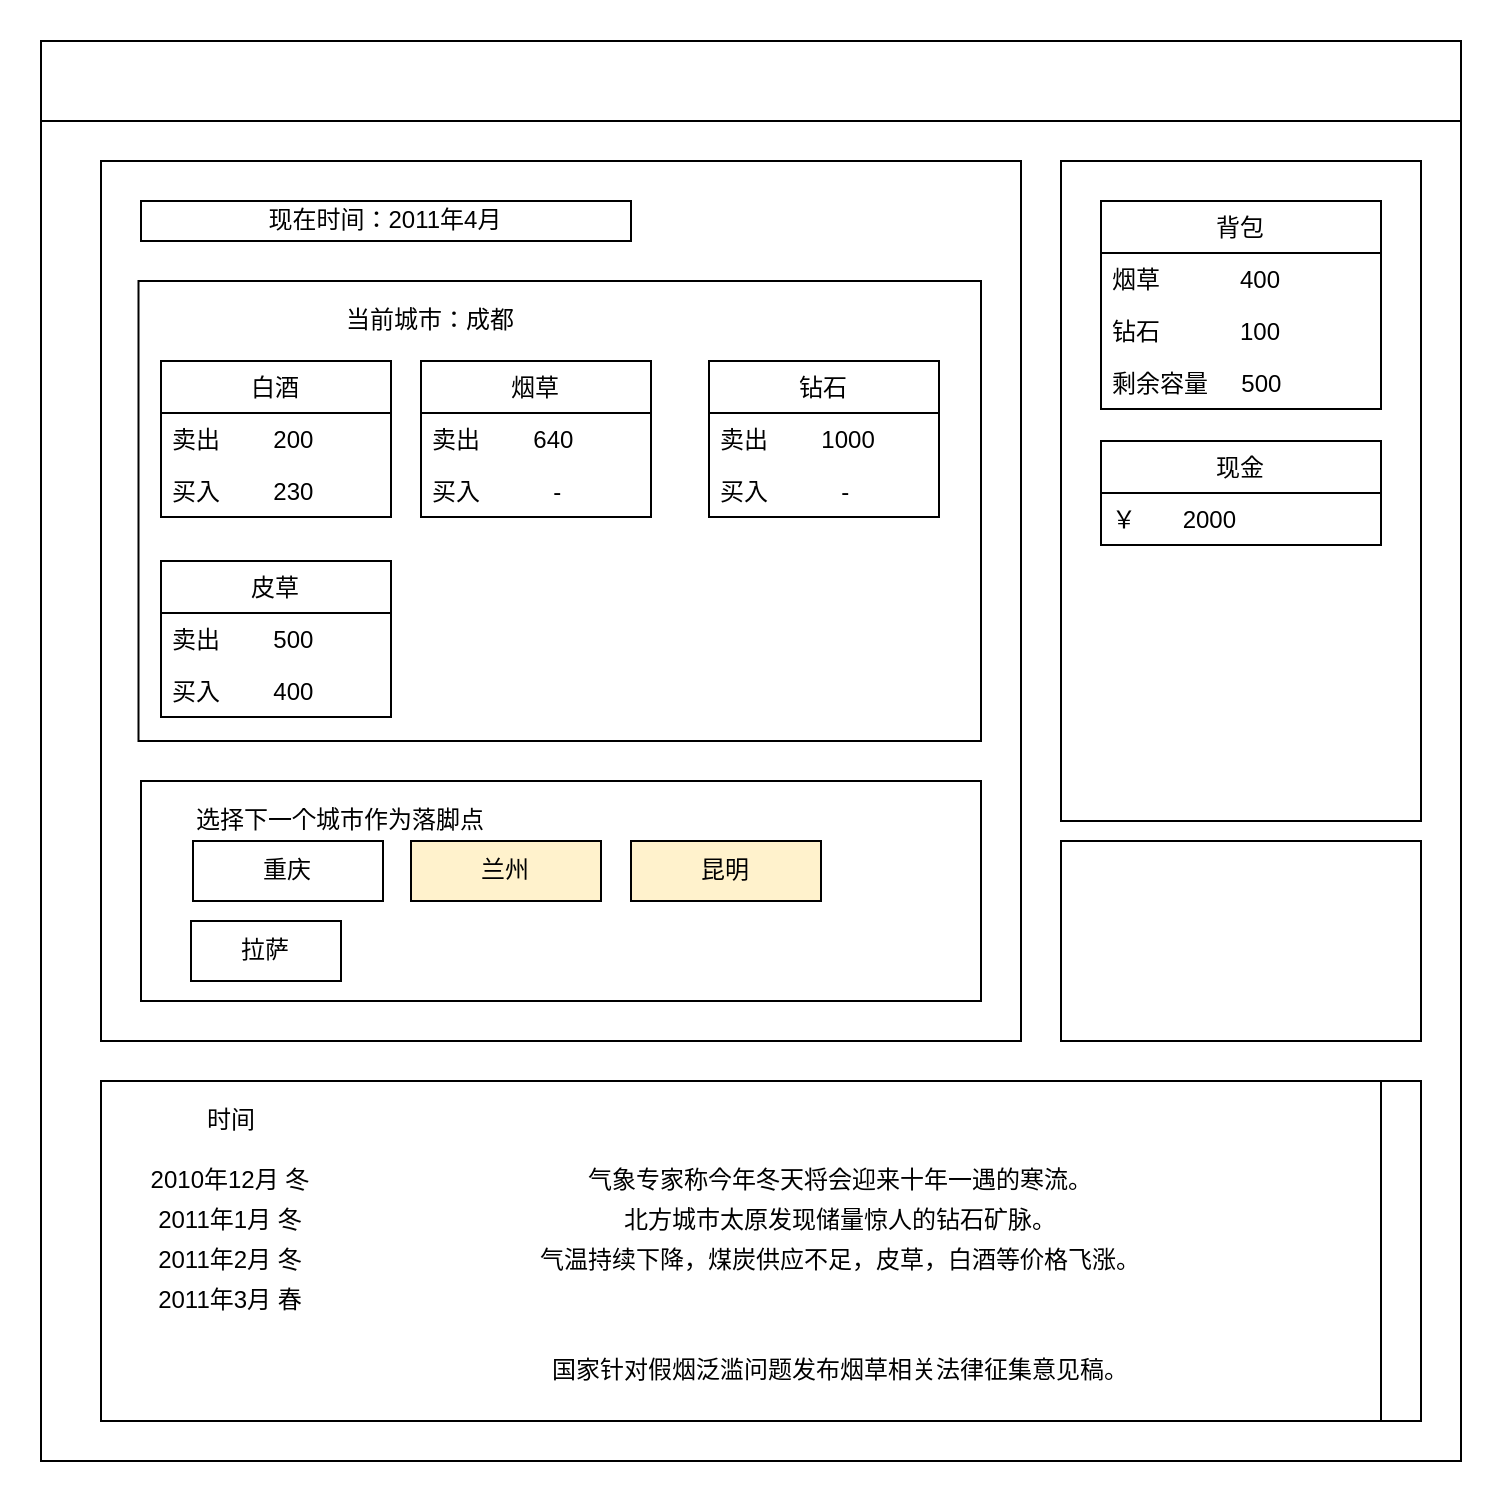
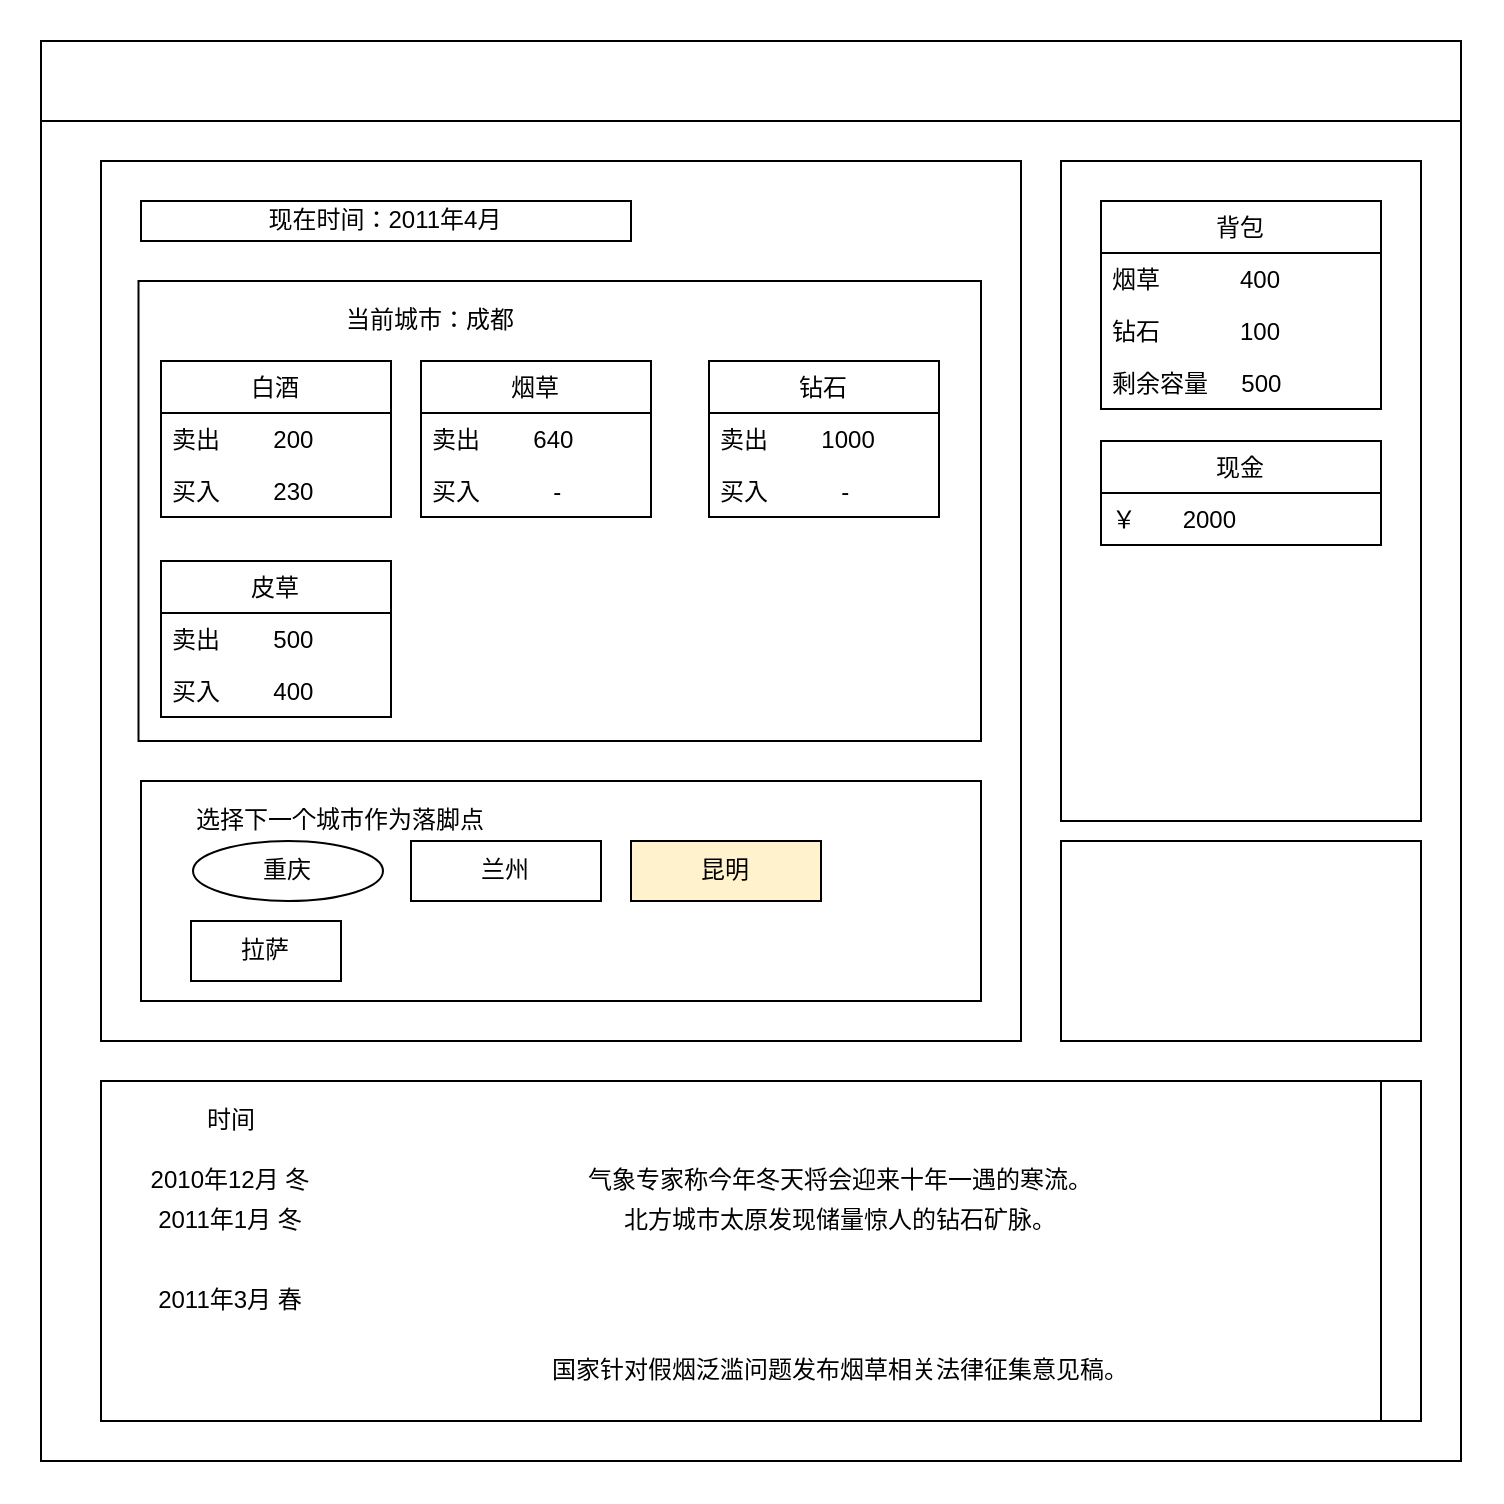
(288, 871) -> (288, 871)
(506, 871) -> (506, 871)
(231, 1261) -> none
(841, 1261) -> none
